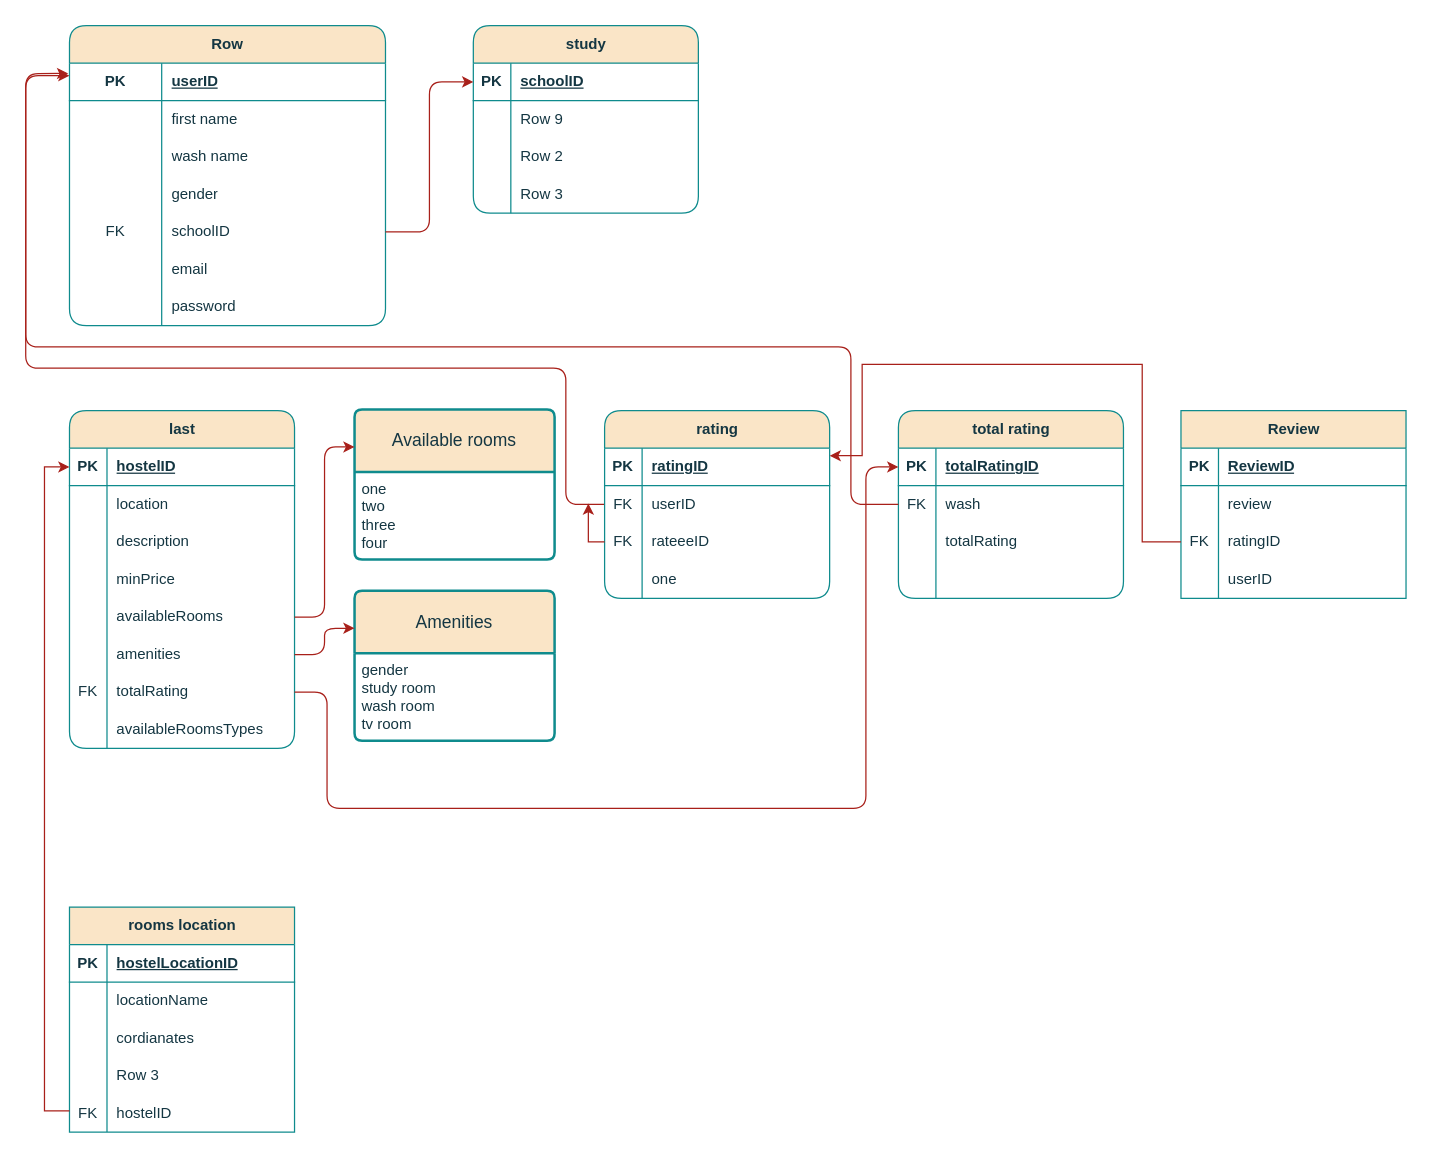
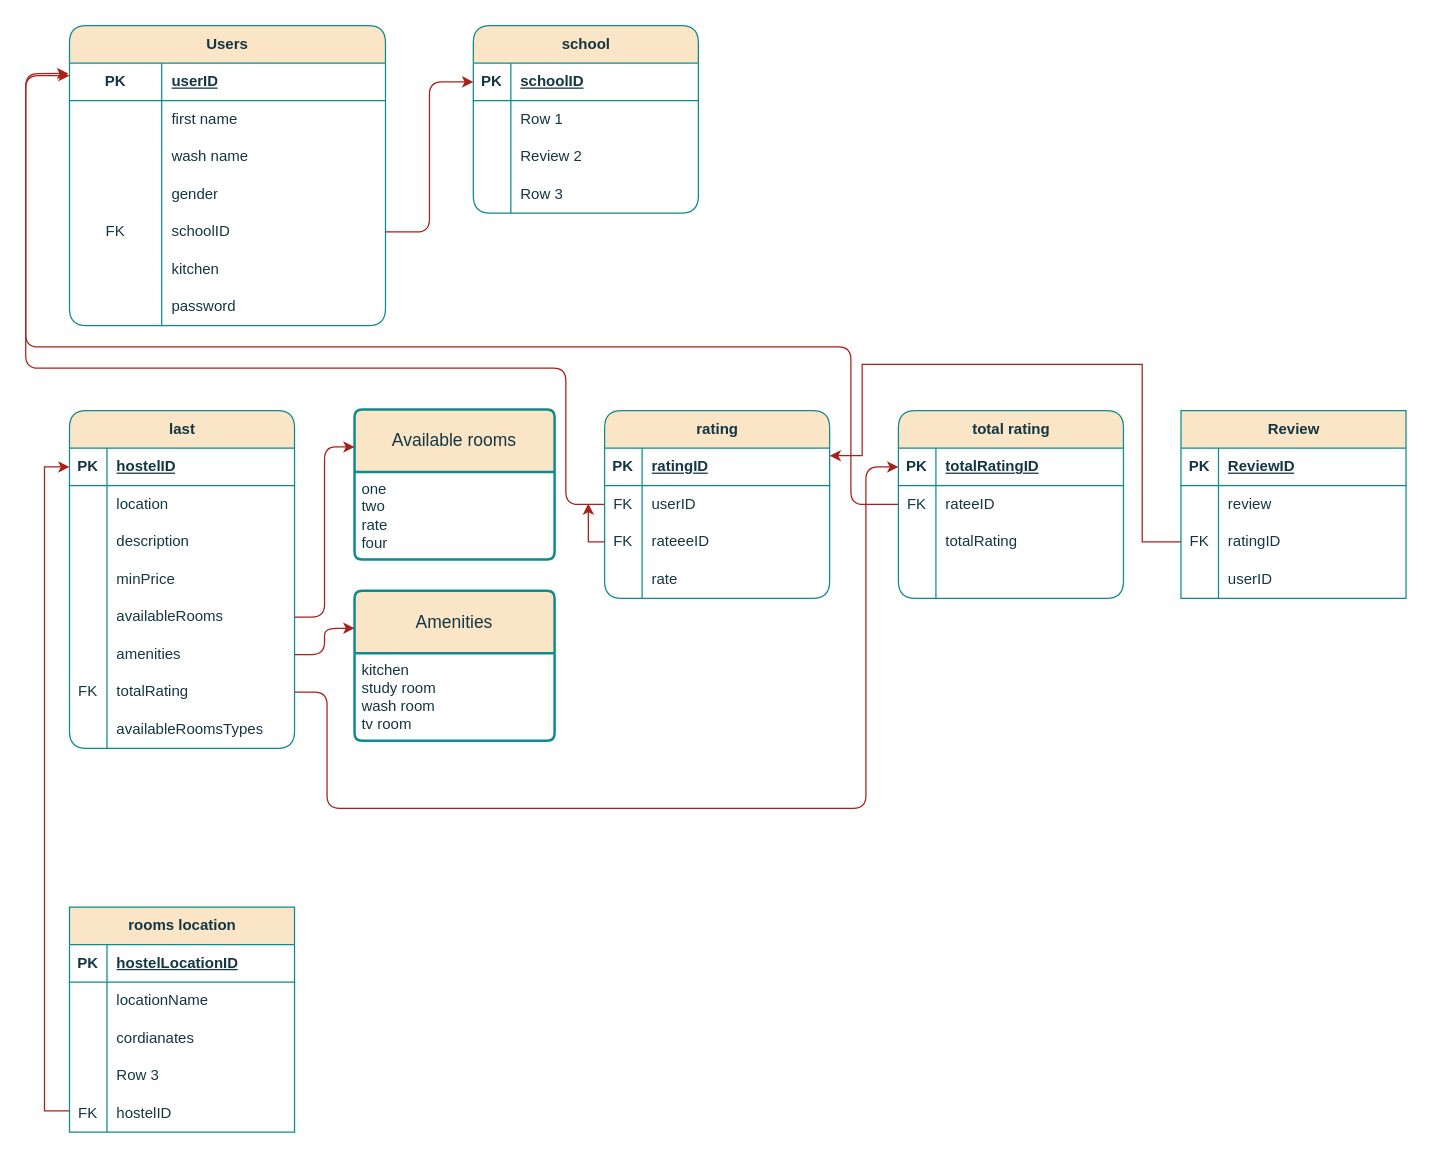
(228, 44) -> (228, 44)
(586, 44) -> (586, 44)
(540, 119) -> (540, 119)
(540, 157) -> (550, 157)
(189, 269) -> (199, 269)
(962, 504) -> (975, 504)
(383, 517) -> (379, 517)
(664, 579) -> (669, 579)
(402, 698) -> (402, 698)
